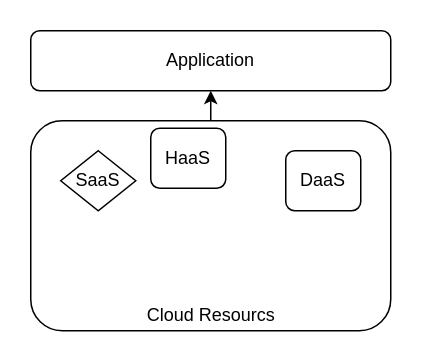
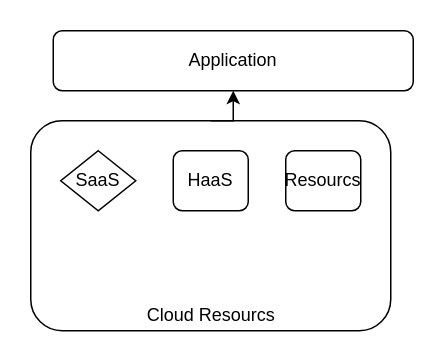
(211, 61) -> (233, 61)
(188, 158) -> (211, 181)
(323, 181) -> (323, 181)
